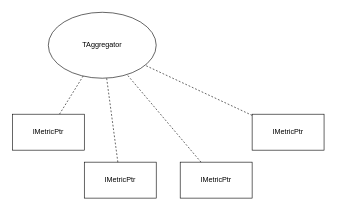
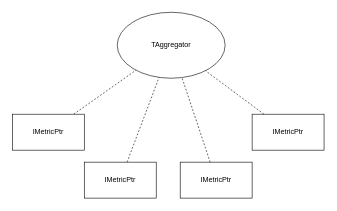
(102, 45) -> (171, 45)
